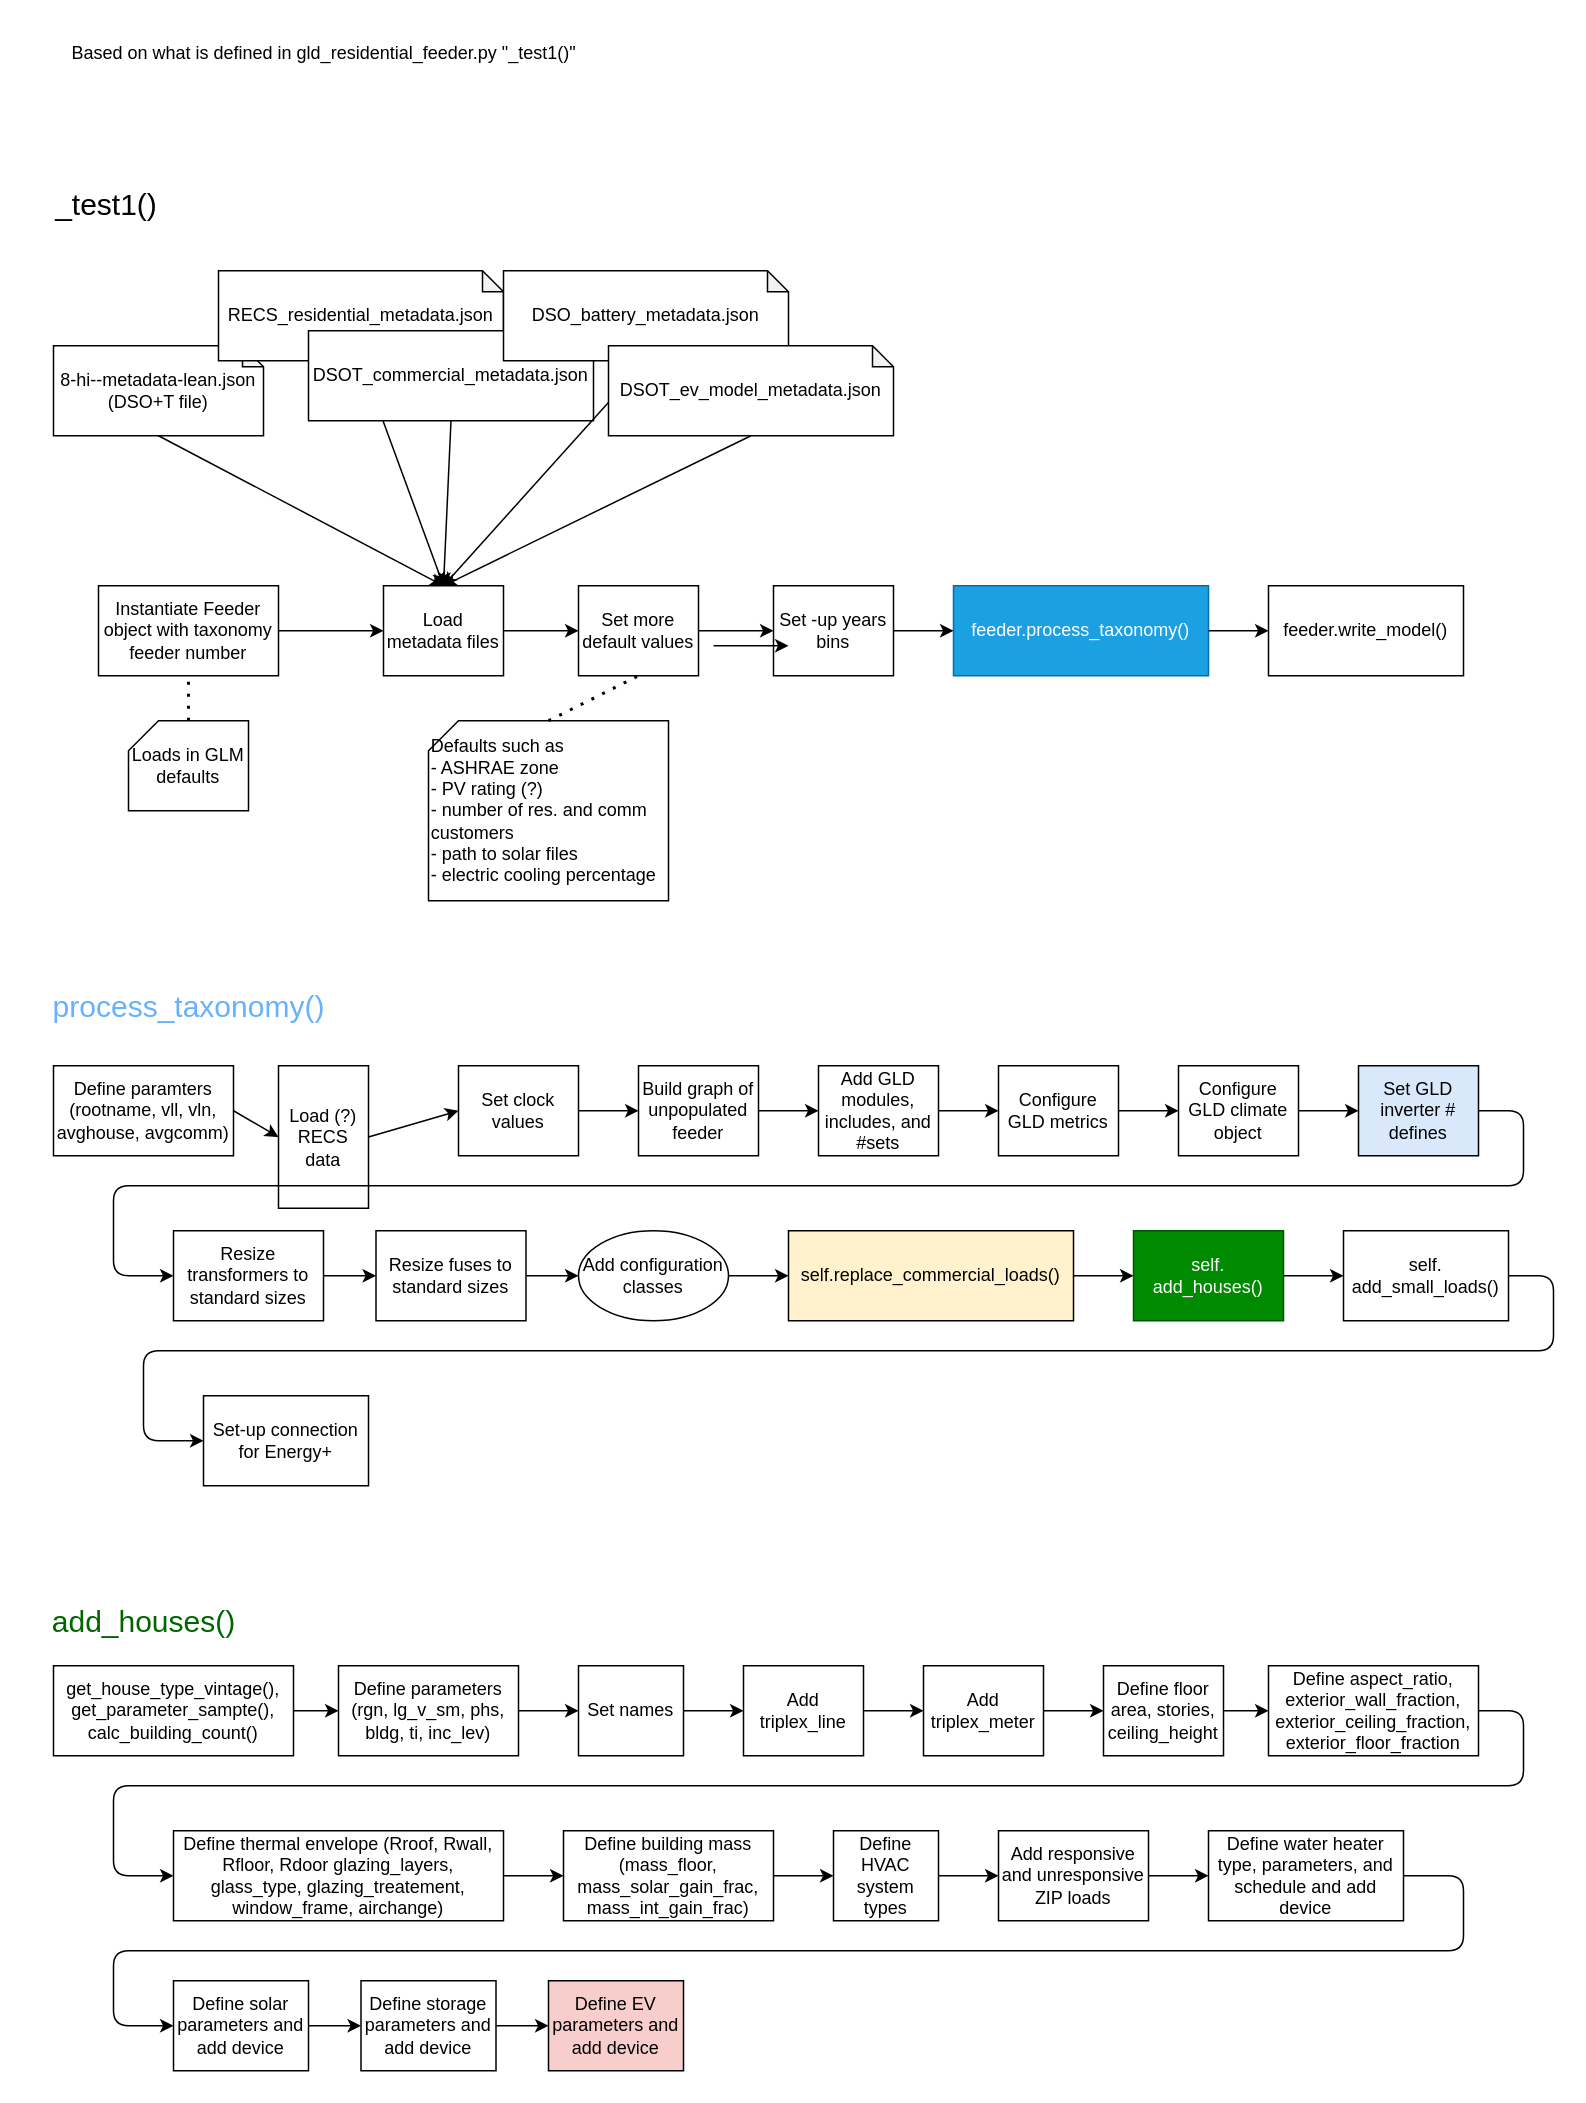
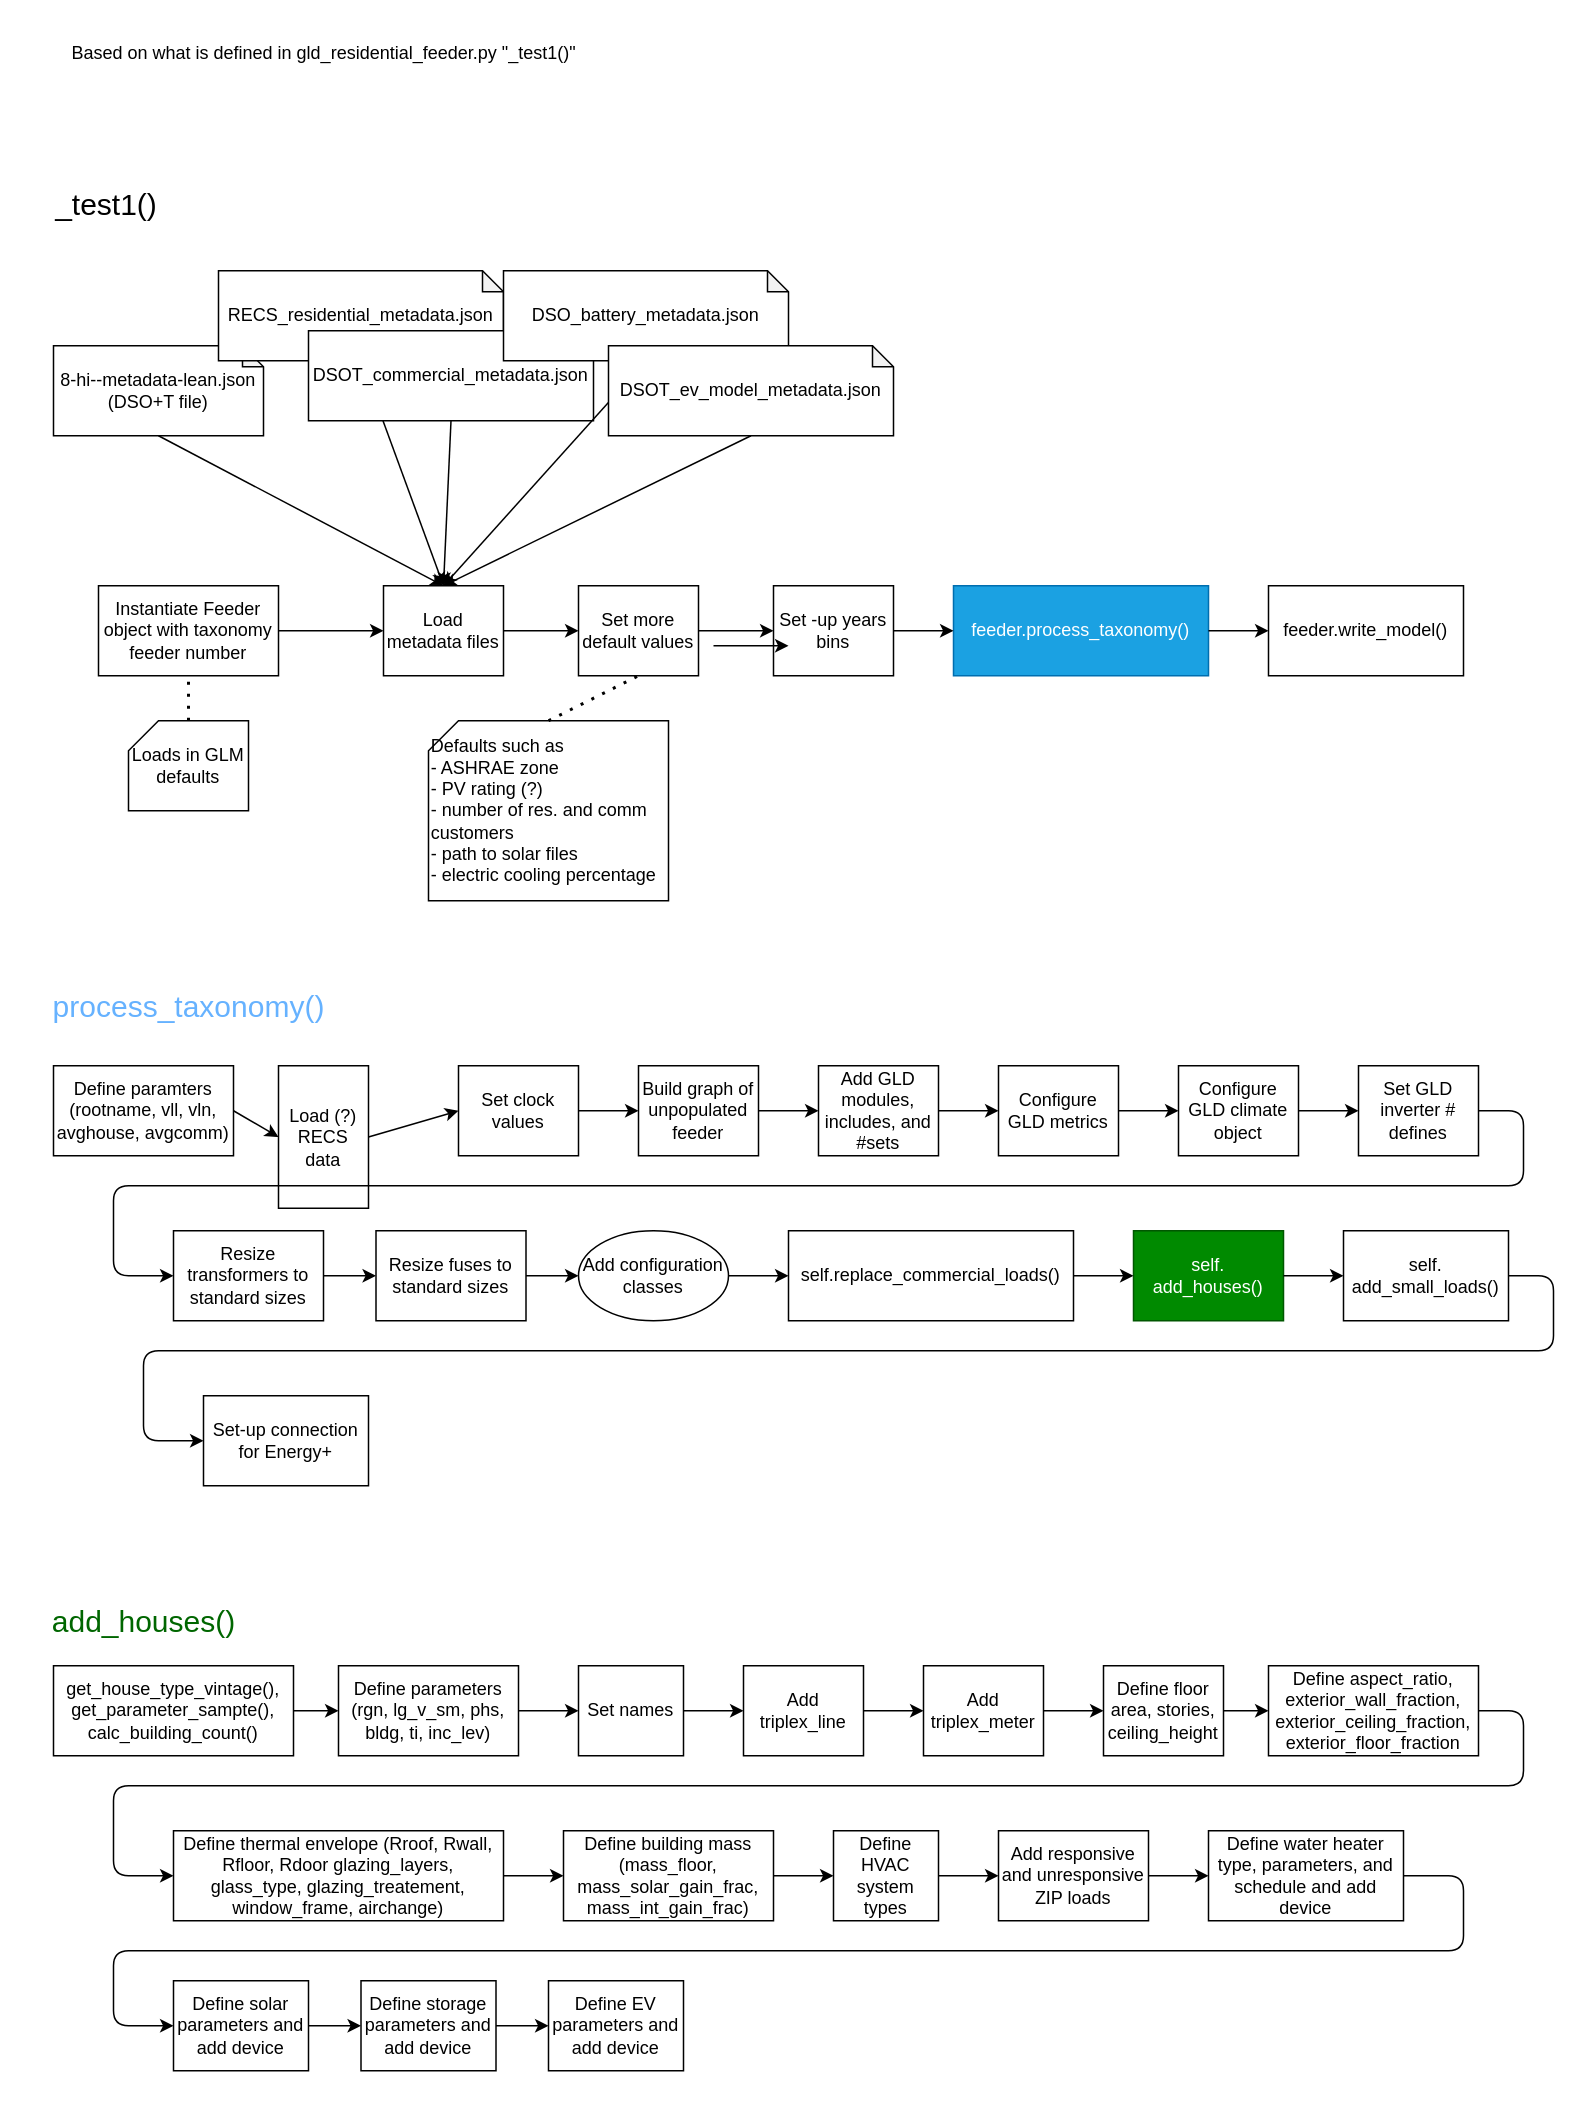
(1418, 1111) -> (1418, 1111)
(931, 1276) -> (931, 1276)
(616, 2026) -> (616, 2026)
